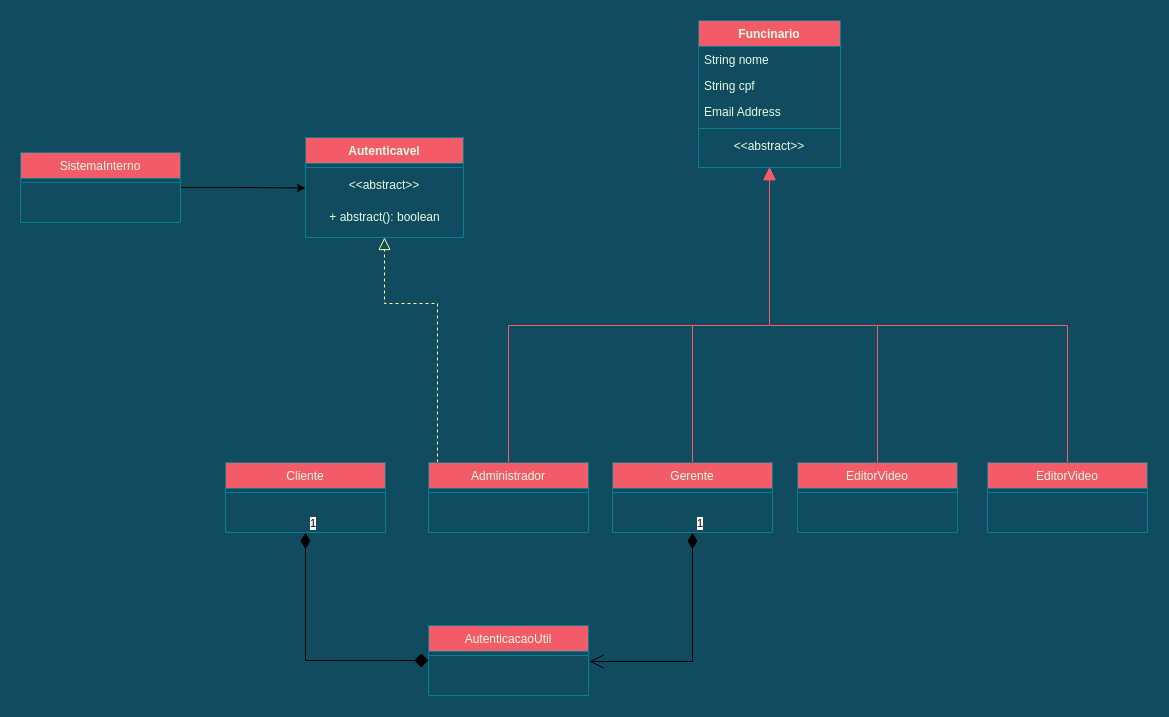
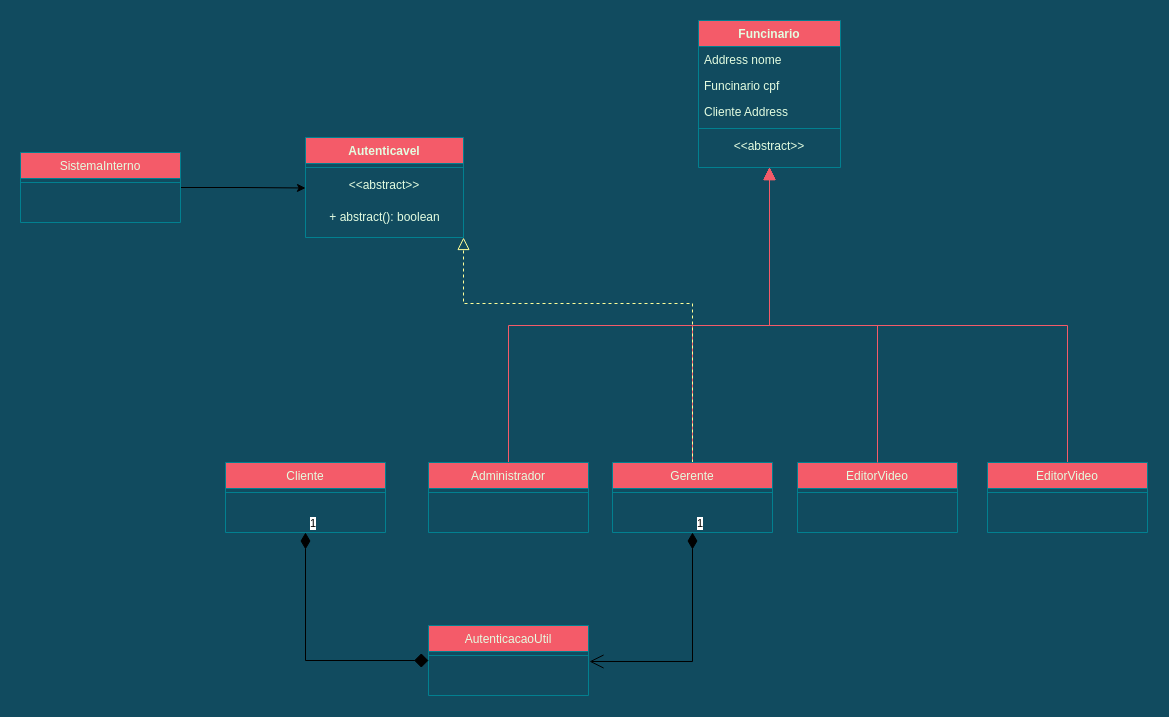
(738, 60) -> (743, 60)
(734, 86) -> (746, 86)
(743, 112) -> (750, 112)
none -> (562, 304)
(438, 331) -> none
